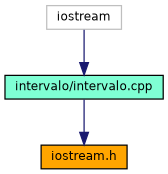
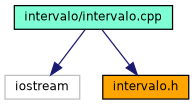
(84, 46) -> (72, 47)
(84, 157) -> (146, 87)
